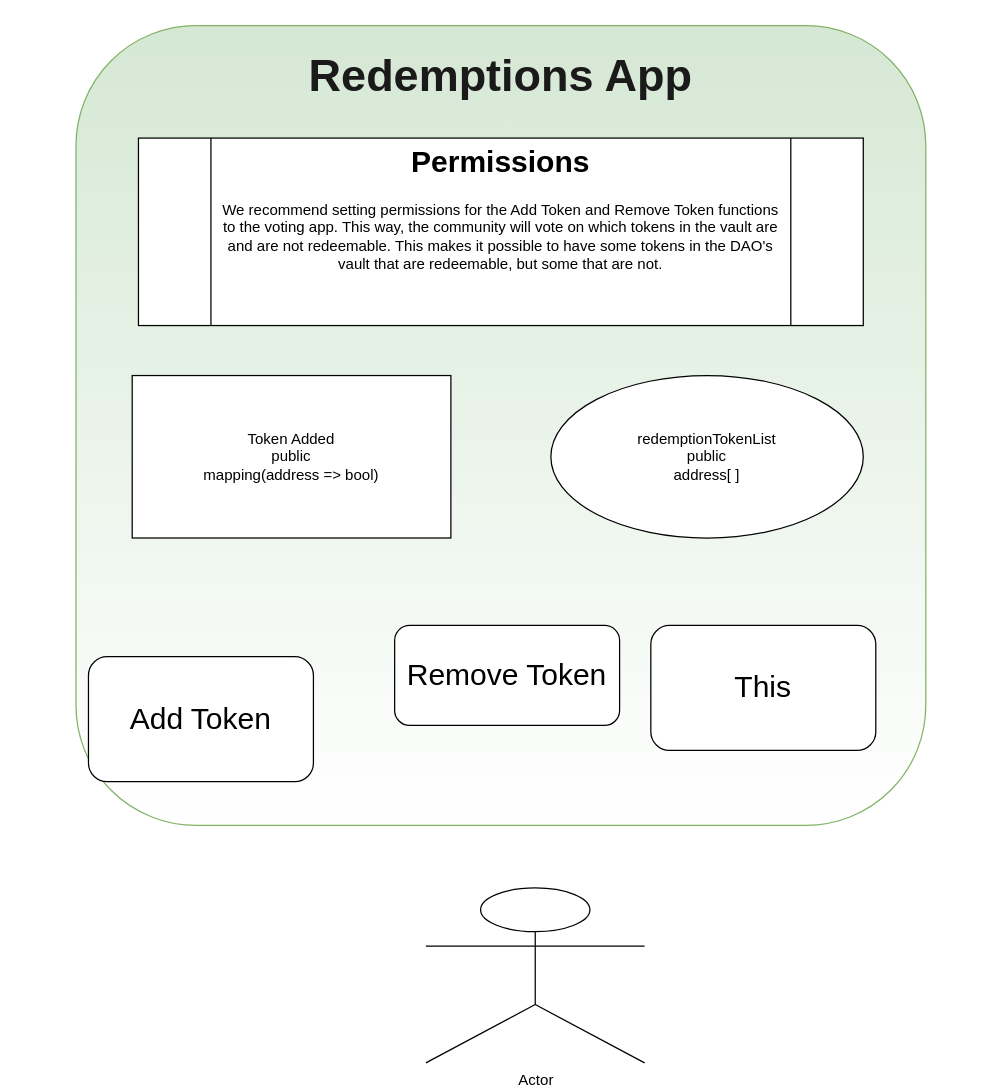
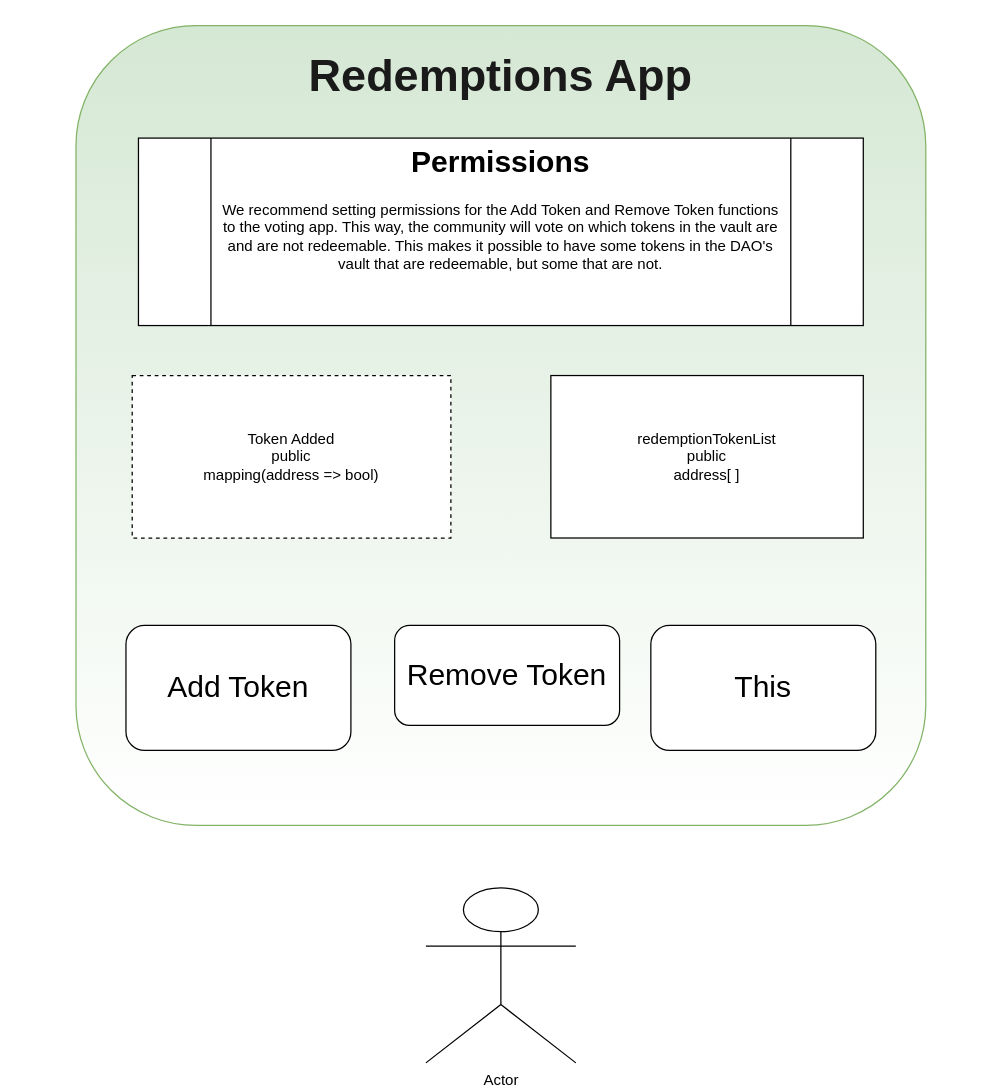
(291, 457) -> (291, 457)
(707, 457) -> (707, 457)
(201, 719) -> (238, 688)
(535, 976) -> (501, 976)
